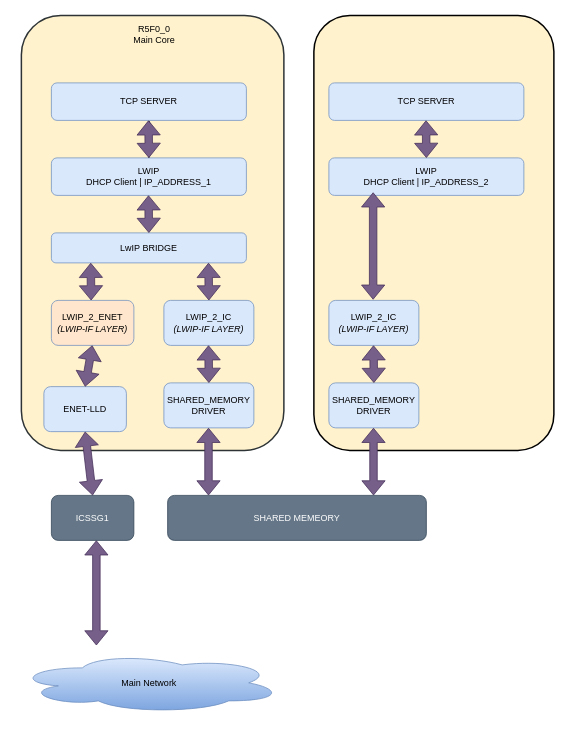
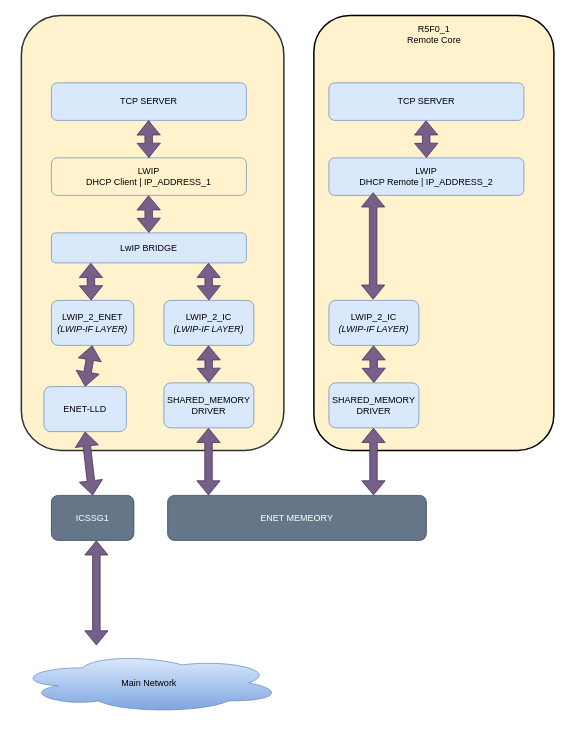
(155, 34) -> none
none -> (434, 34)
(149, 177) -> (149, 177)
(426, 177) -> (426, 177)
(93, 323) -> (93, 323)
(297, 518) -> (297, 518)
